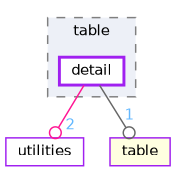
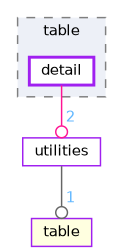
(113, 107) -> (62, 186)
